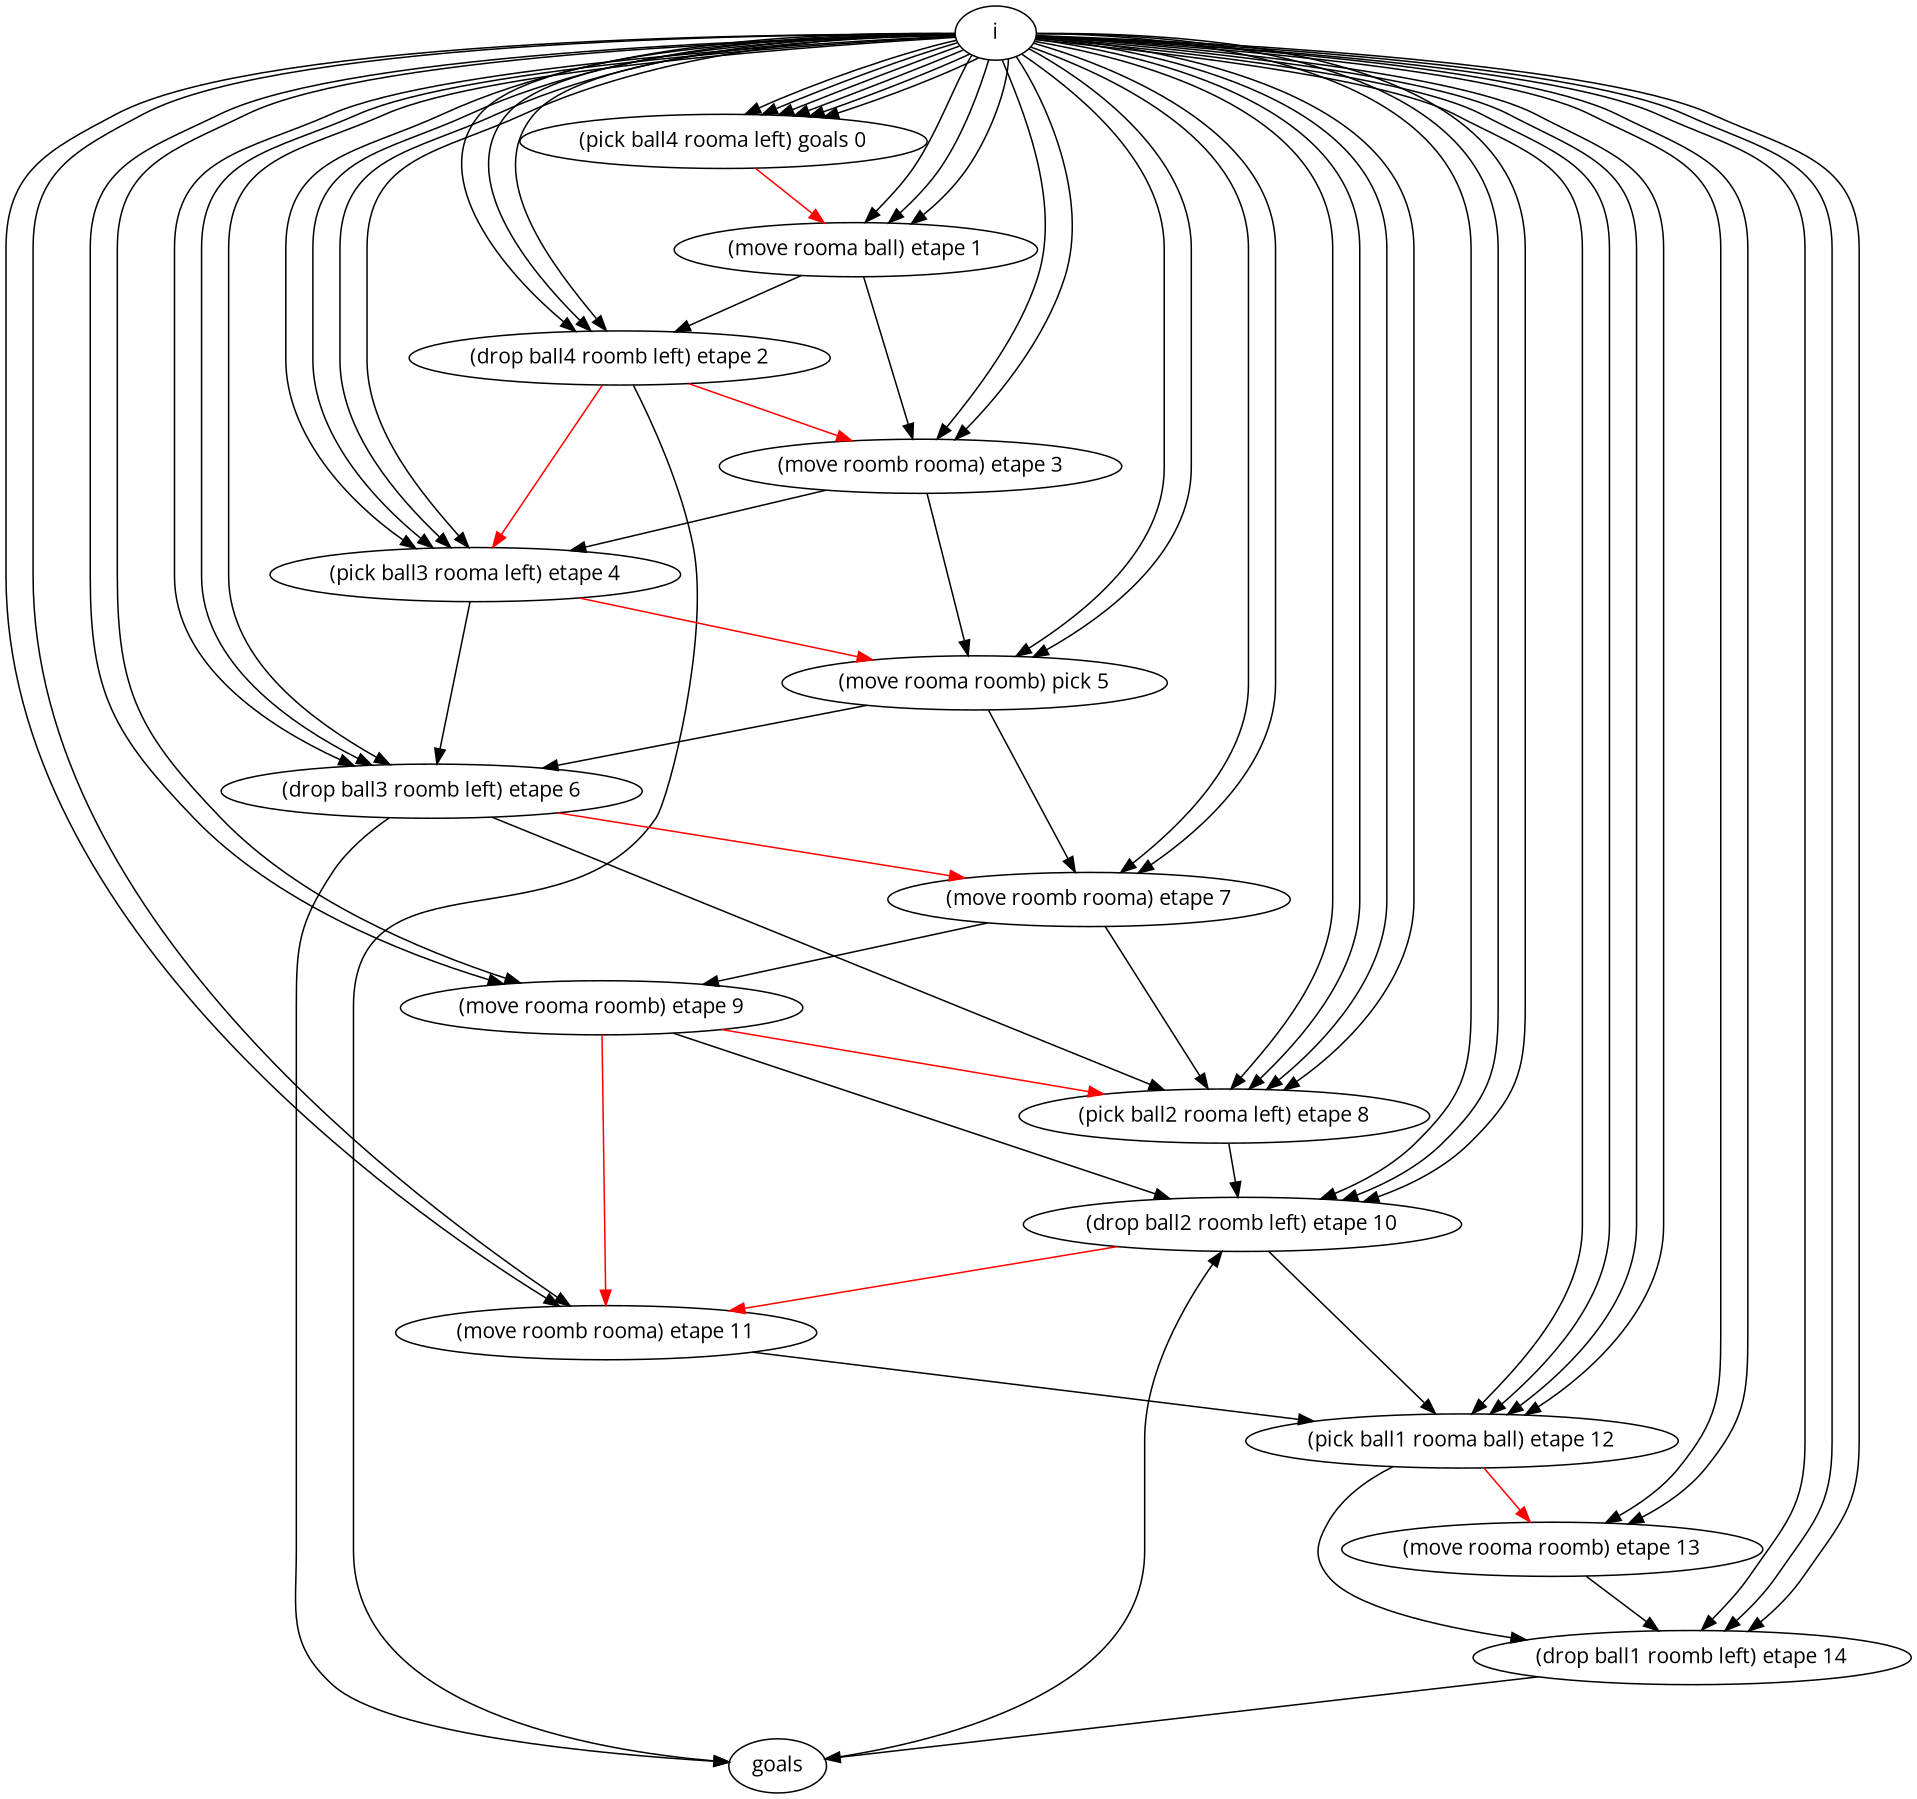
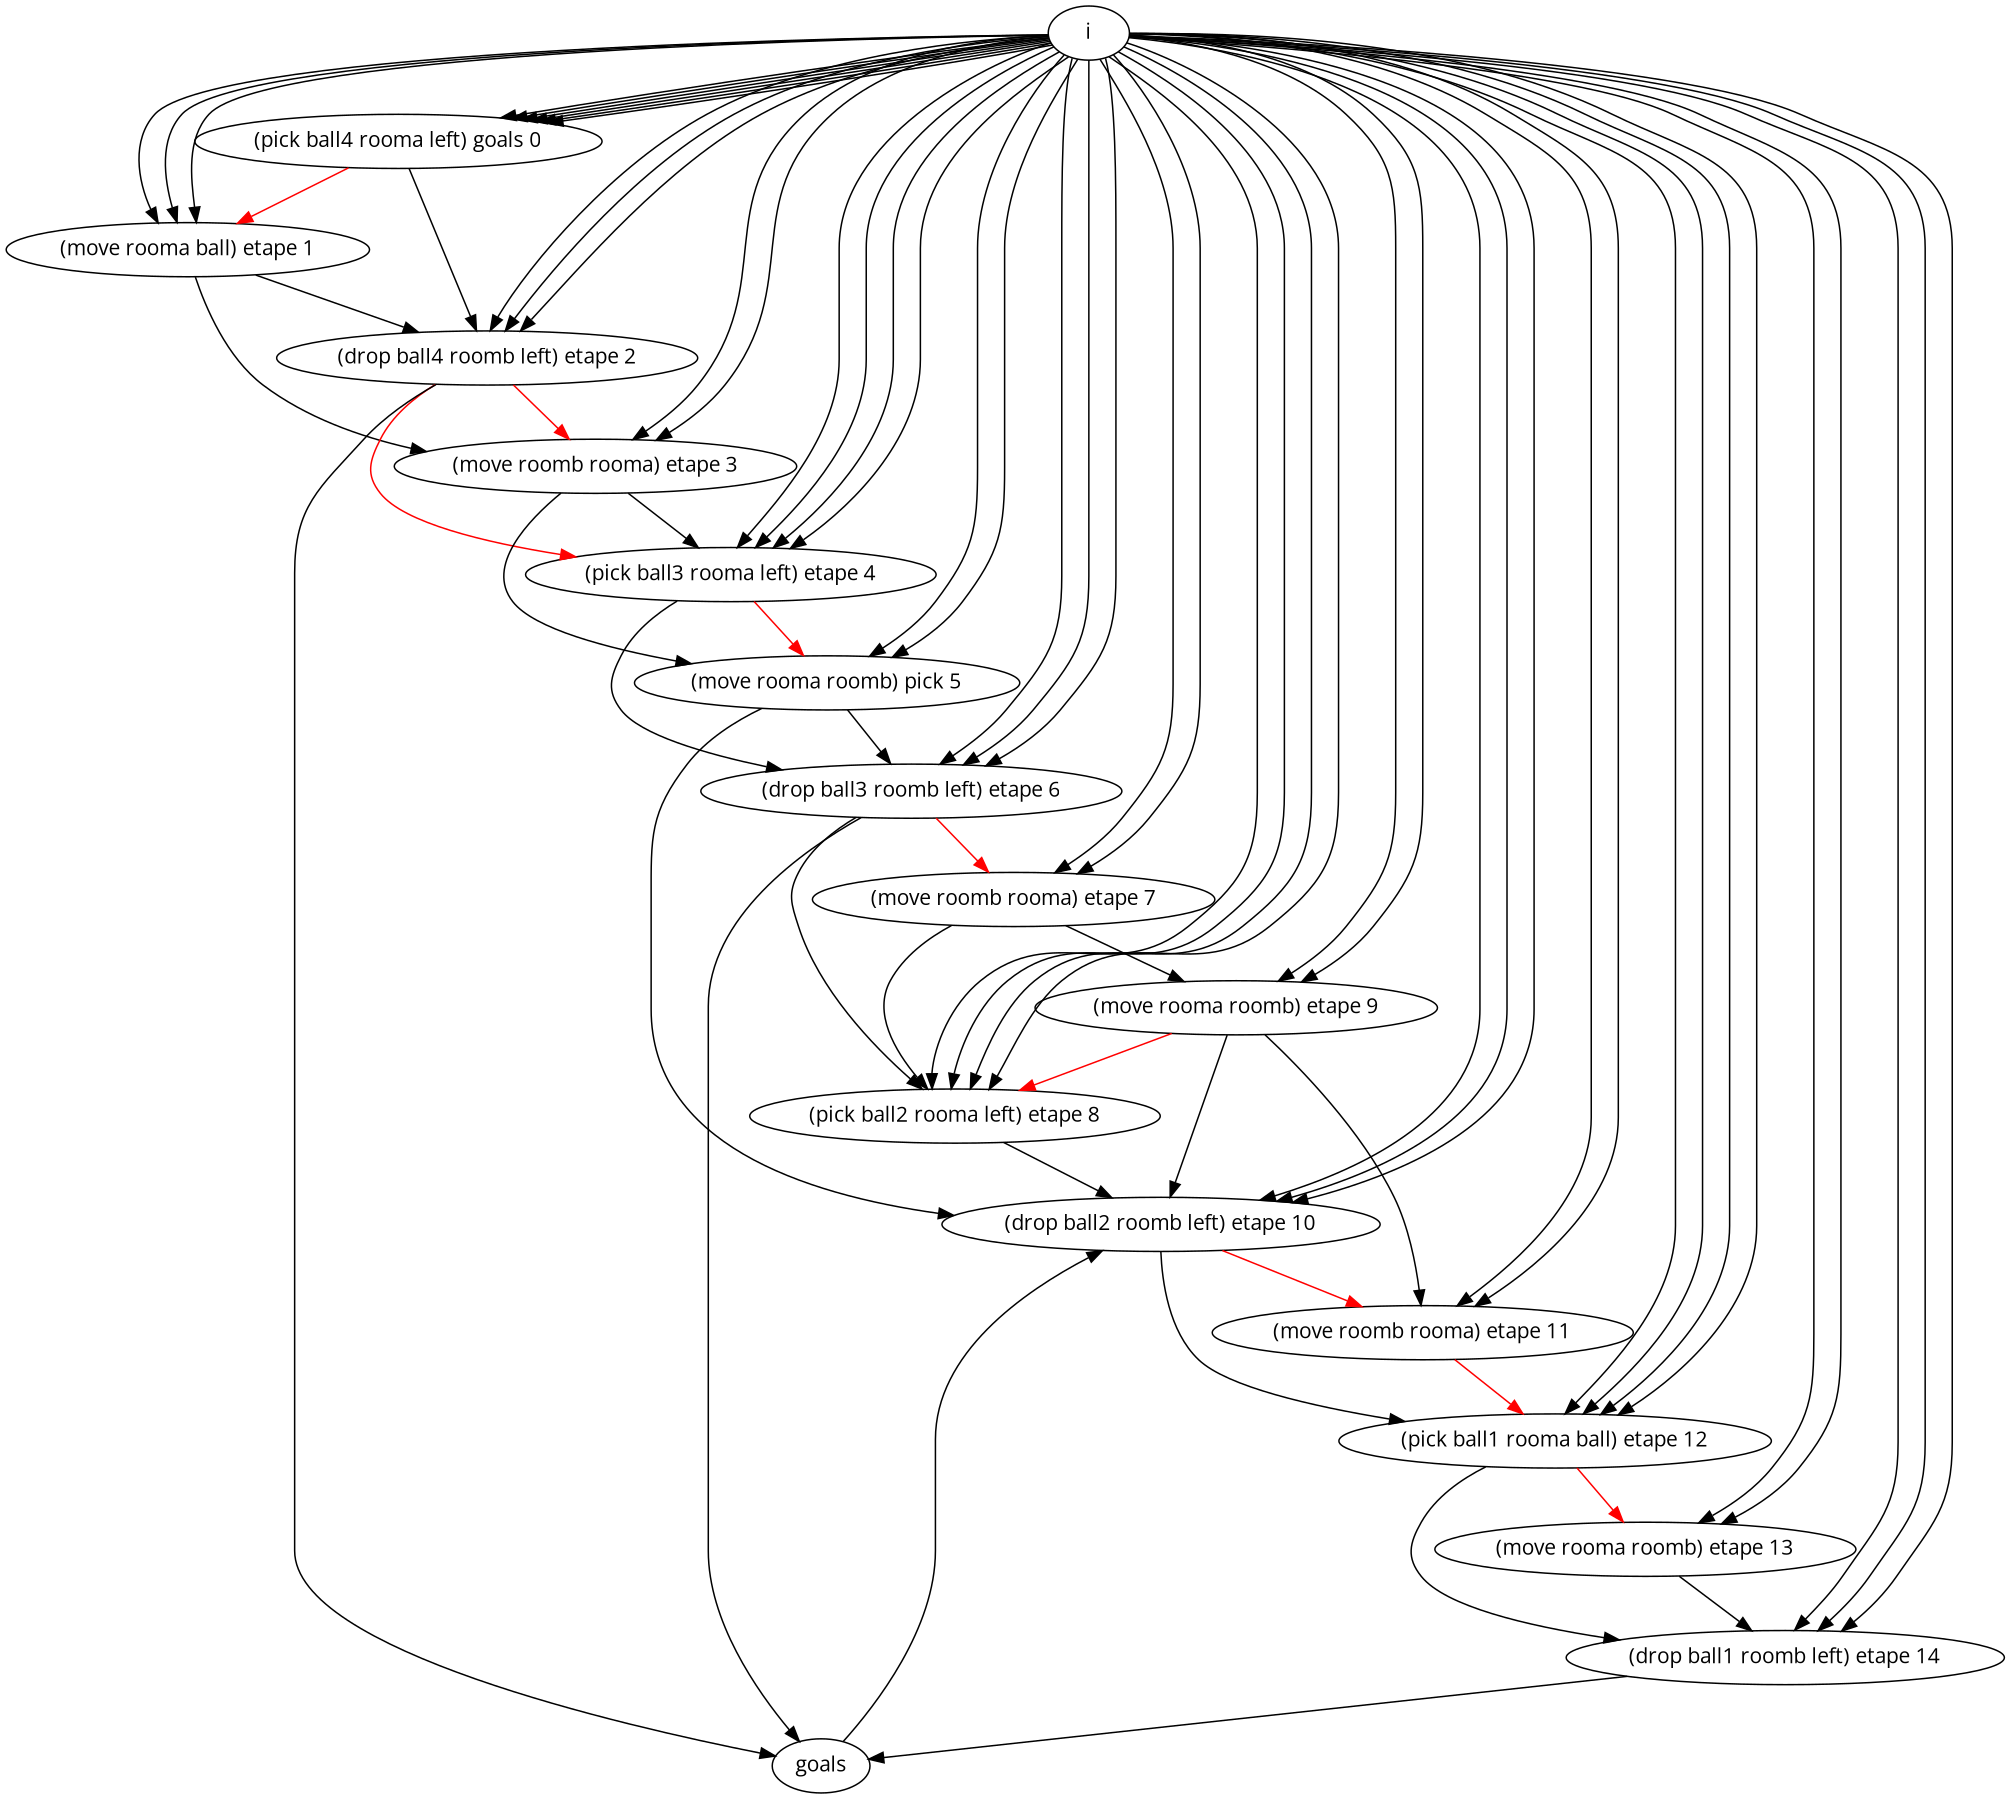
none -> (440, 243)
(1028, 784) -> (654, 1028)
(604, 1163) -> (1361, 1143)
(1025, 1386) -> (1483, 1382)
